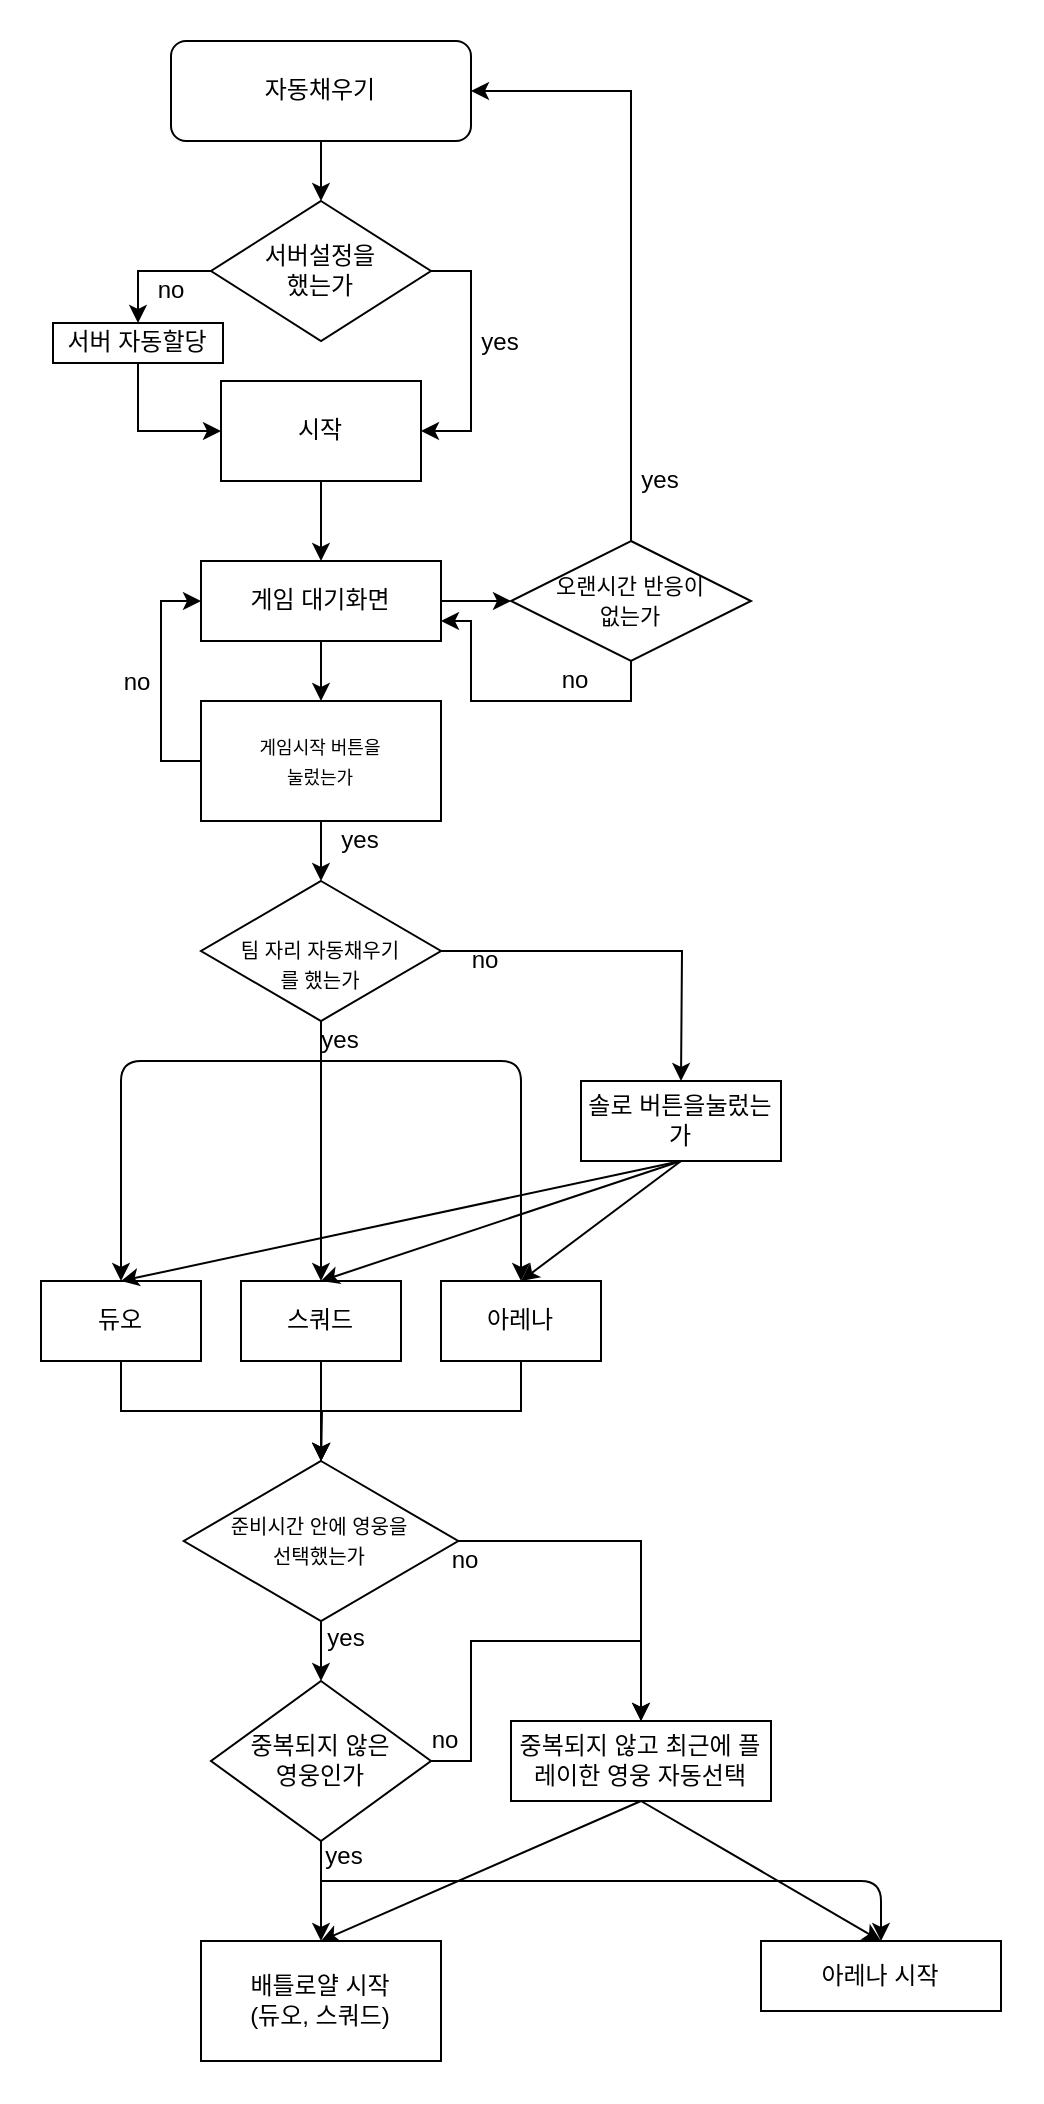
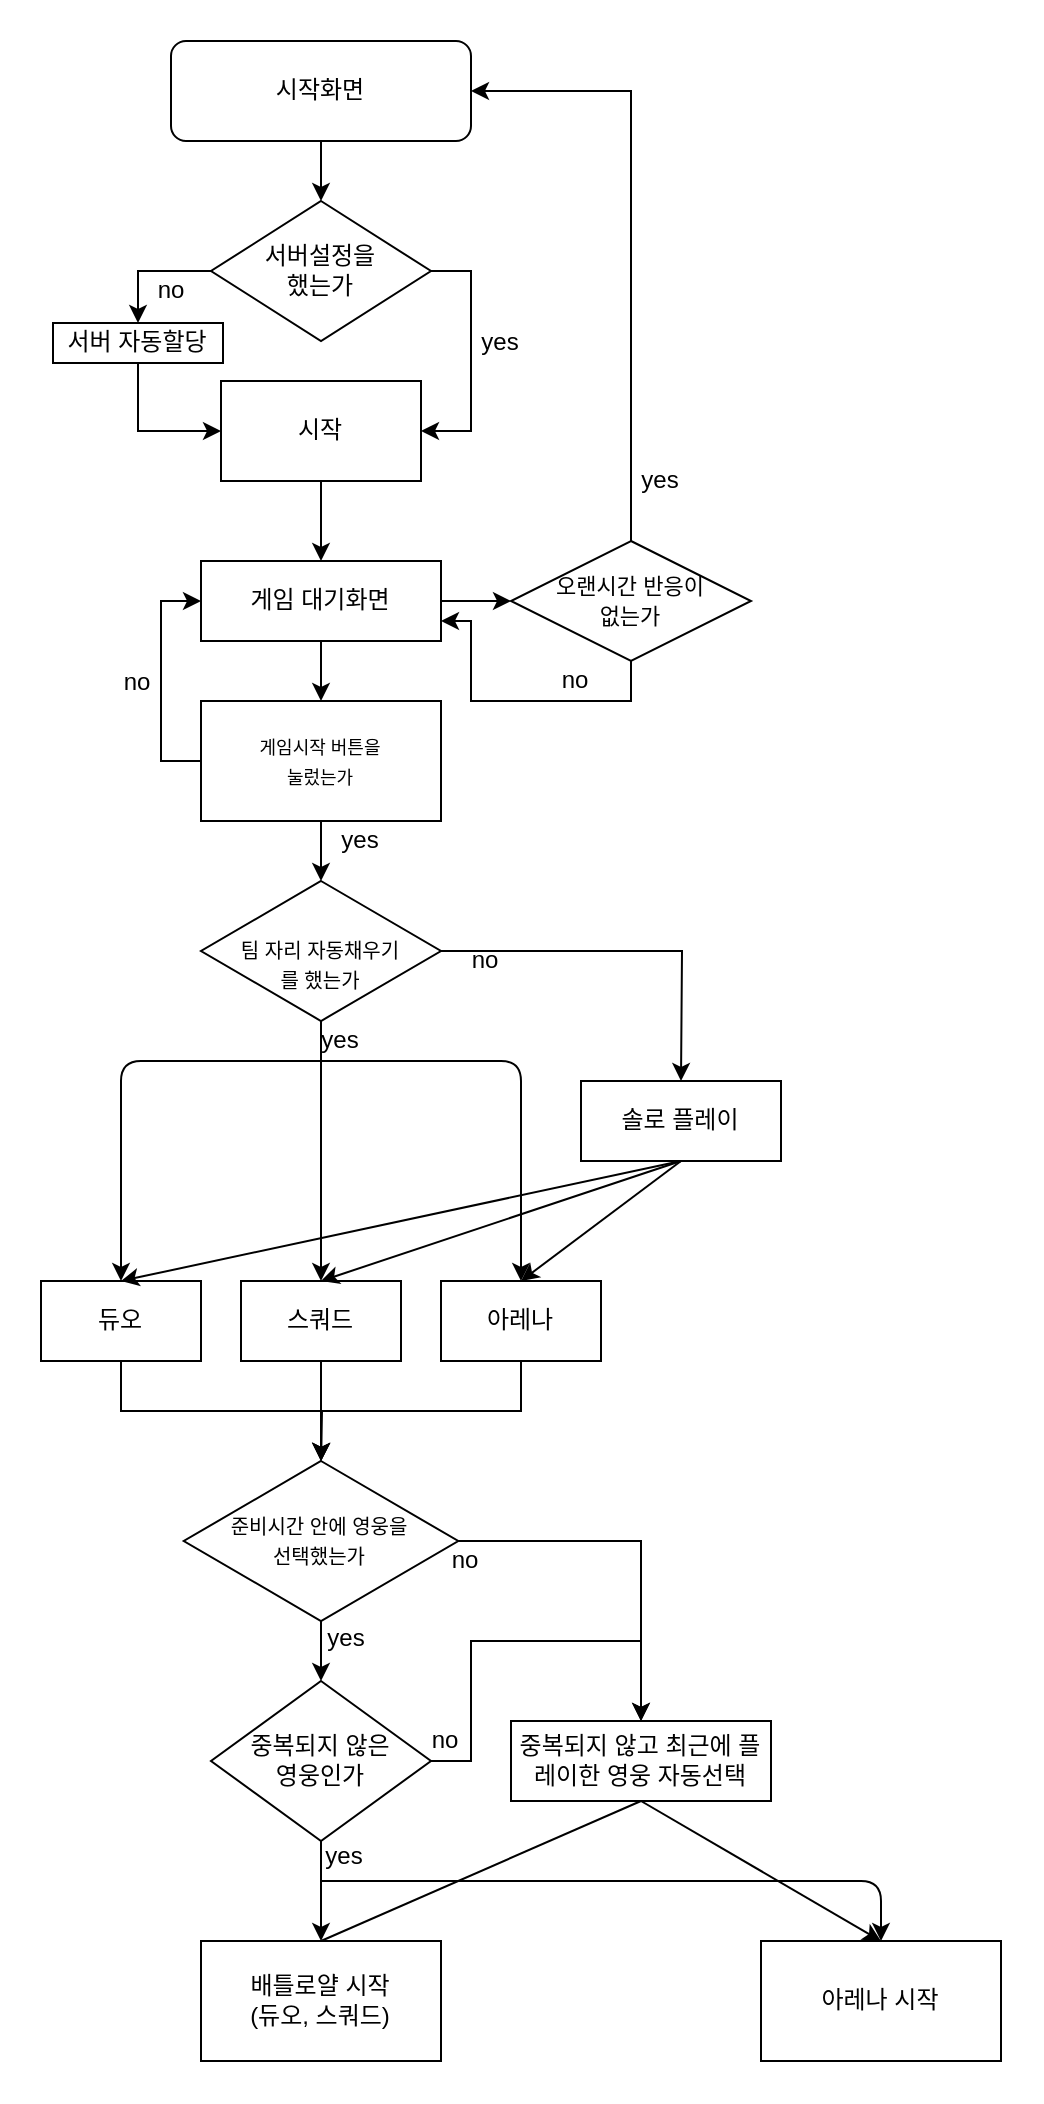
(321, 91) -> (321, 91)
(681, 1121) -> (681, 1121)
(334, 1935) -> (329, 1937)
(881, 1976) -> (881, 2001)
